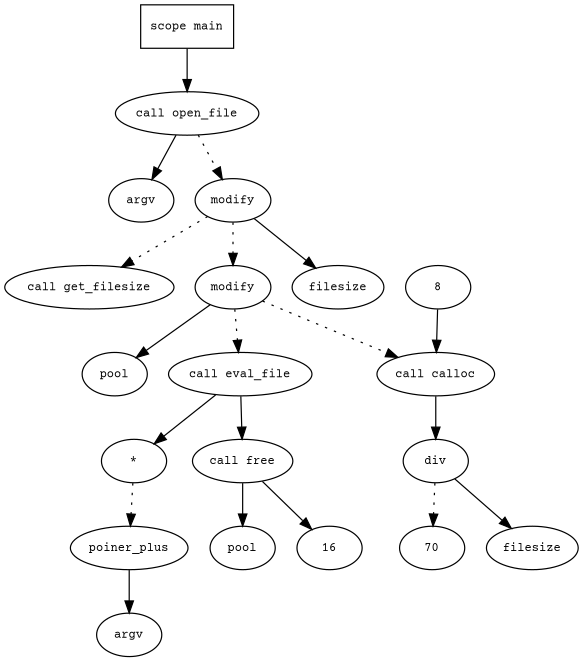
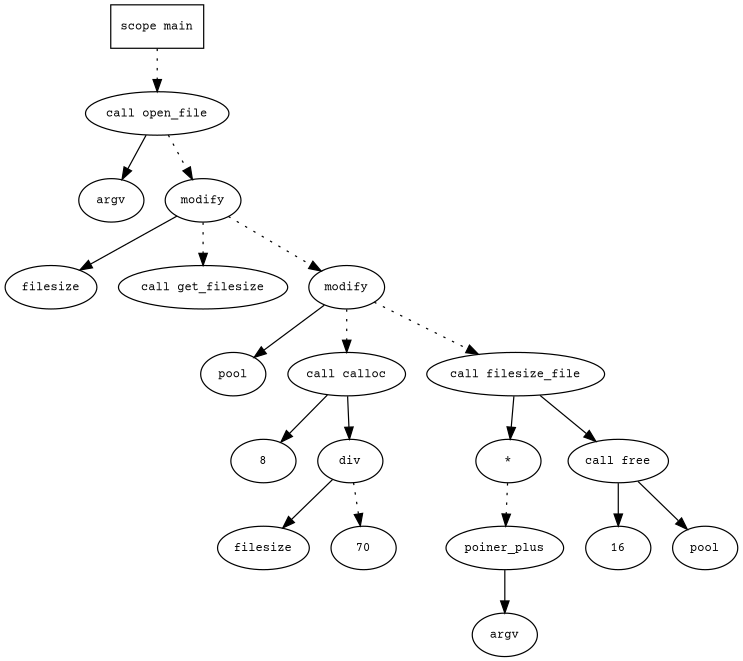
(187, 64) -> (157, 64)
(437, 325) -> (308, 414)
(240, 374) -> (516, 374)
